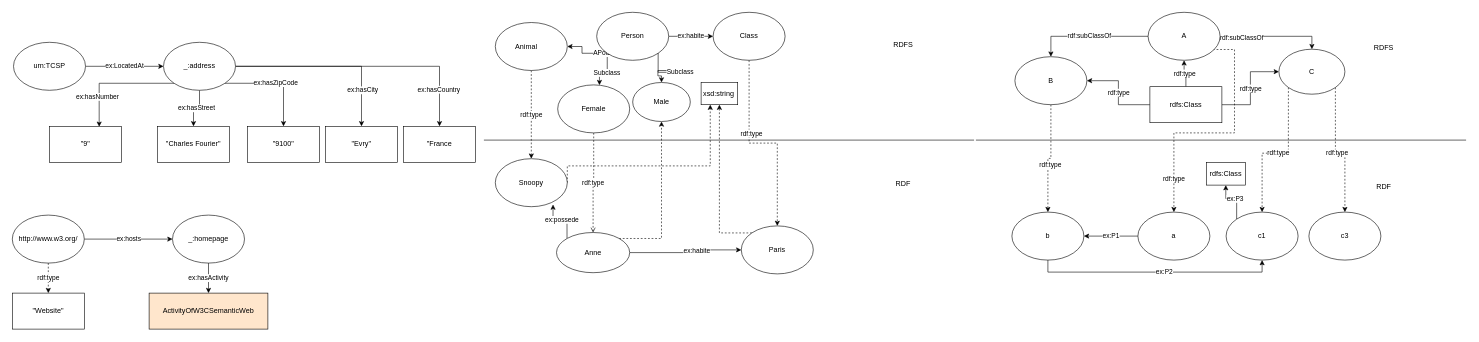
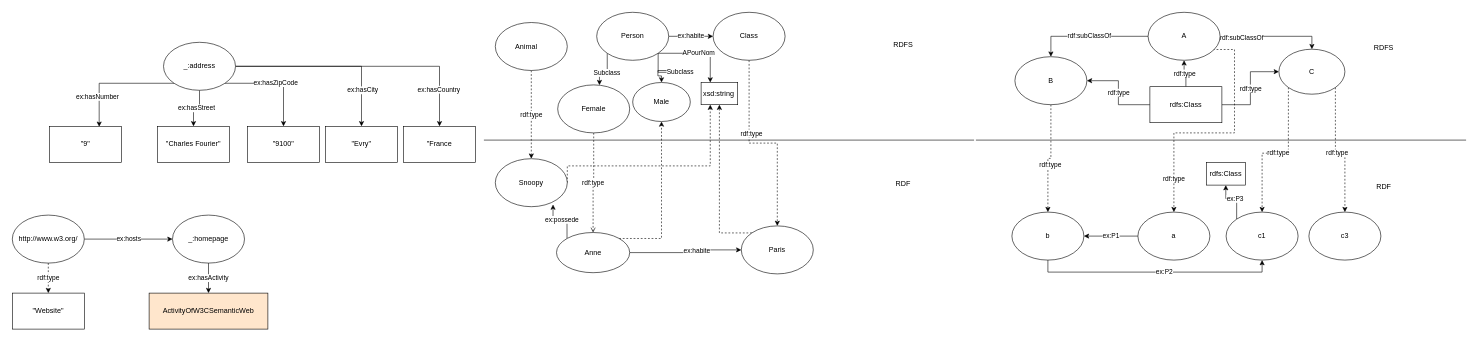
(601, 53) -> (697, 53)
(50, 66) -> none
(124, 66) -> none
